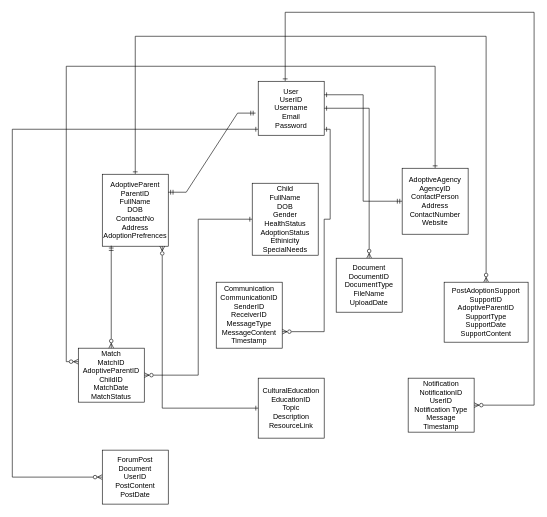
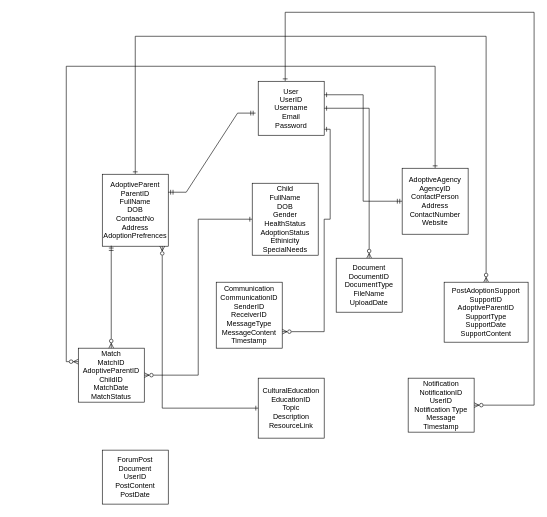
(12, 220) -> none
